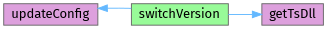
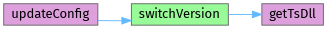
(119, 8) -> (110, 21)
